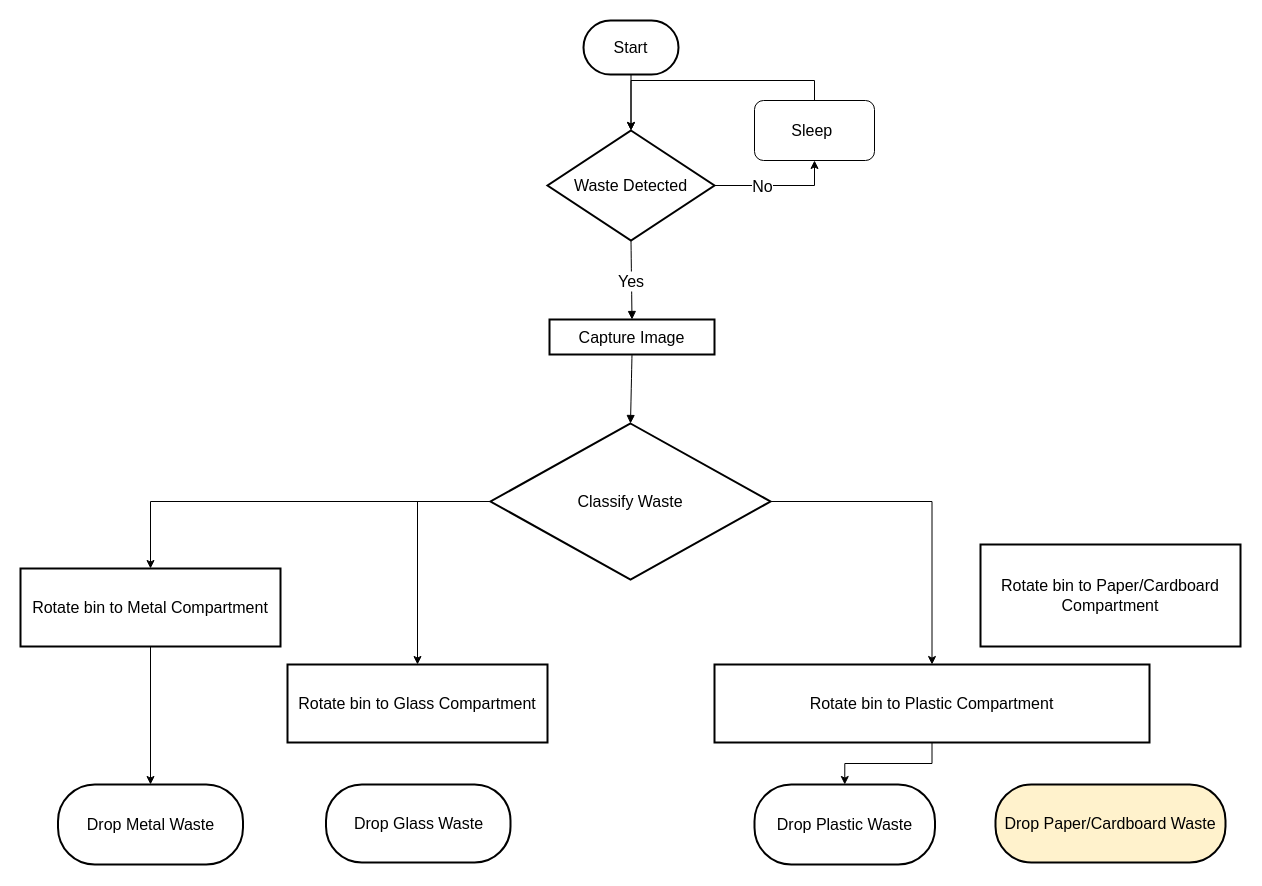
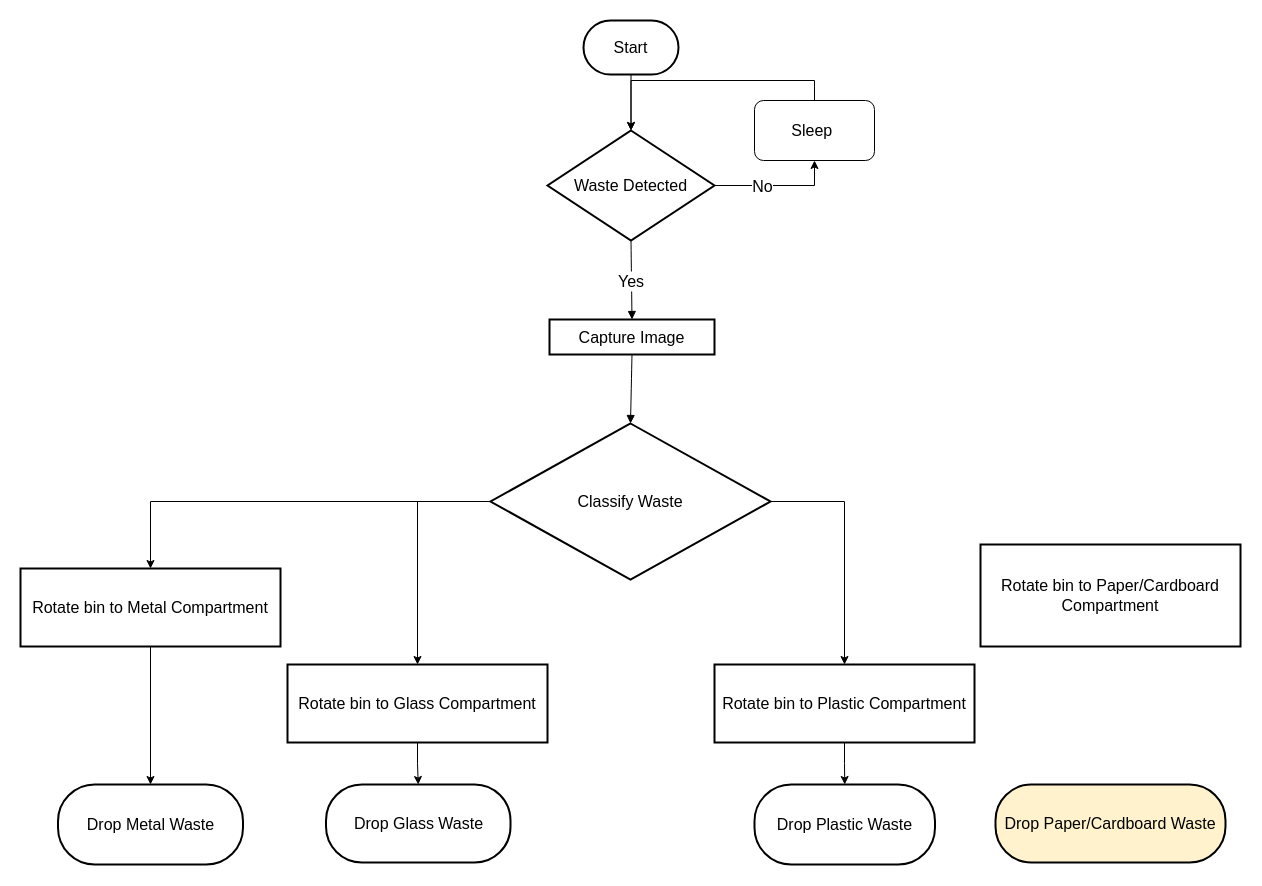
(932, 704) -> (845, 704)
none -> (418, 760)
